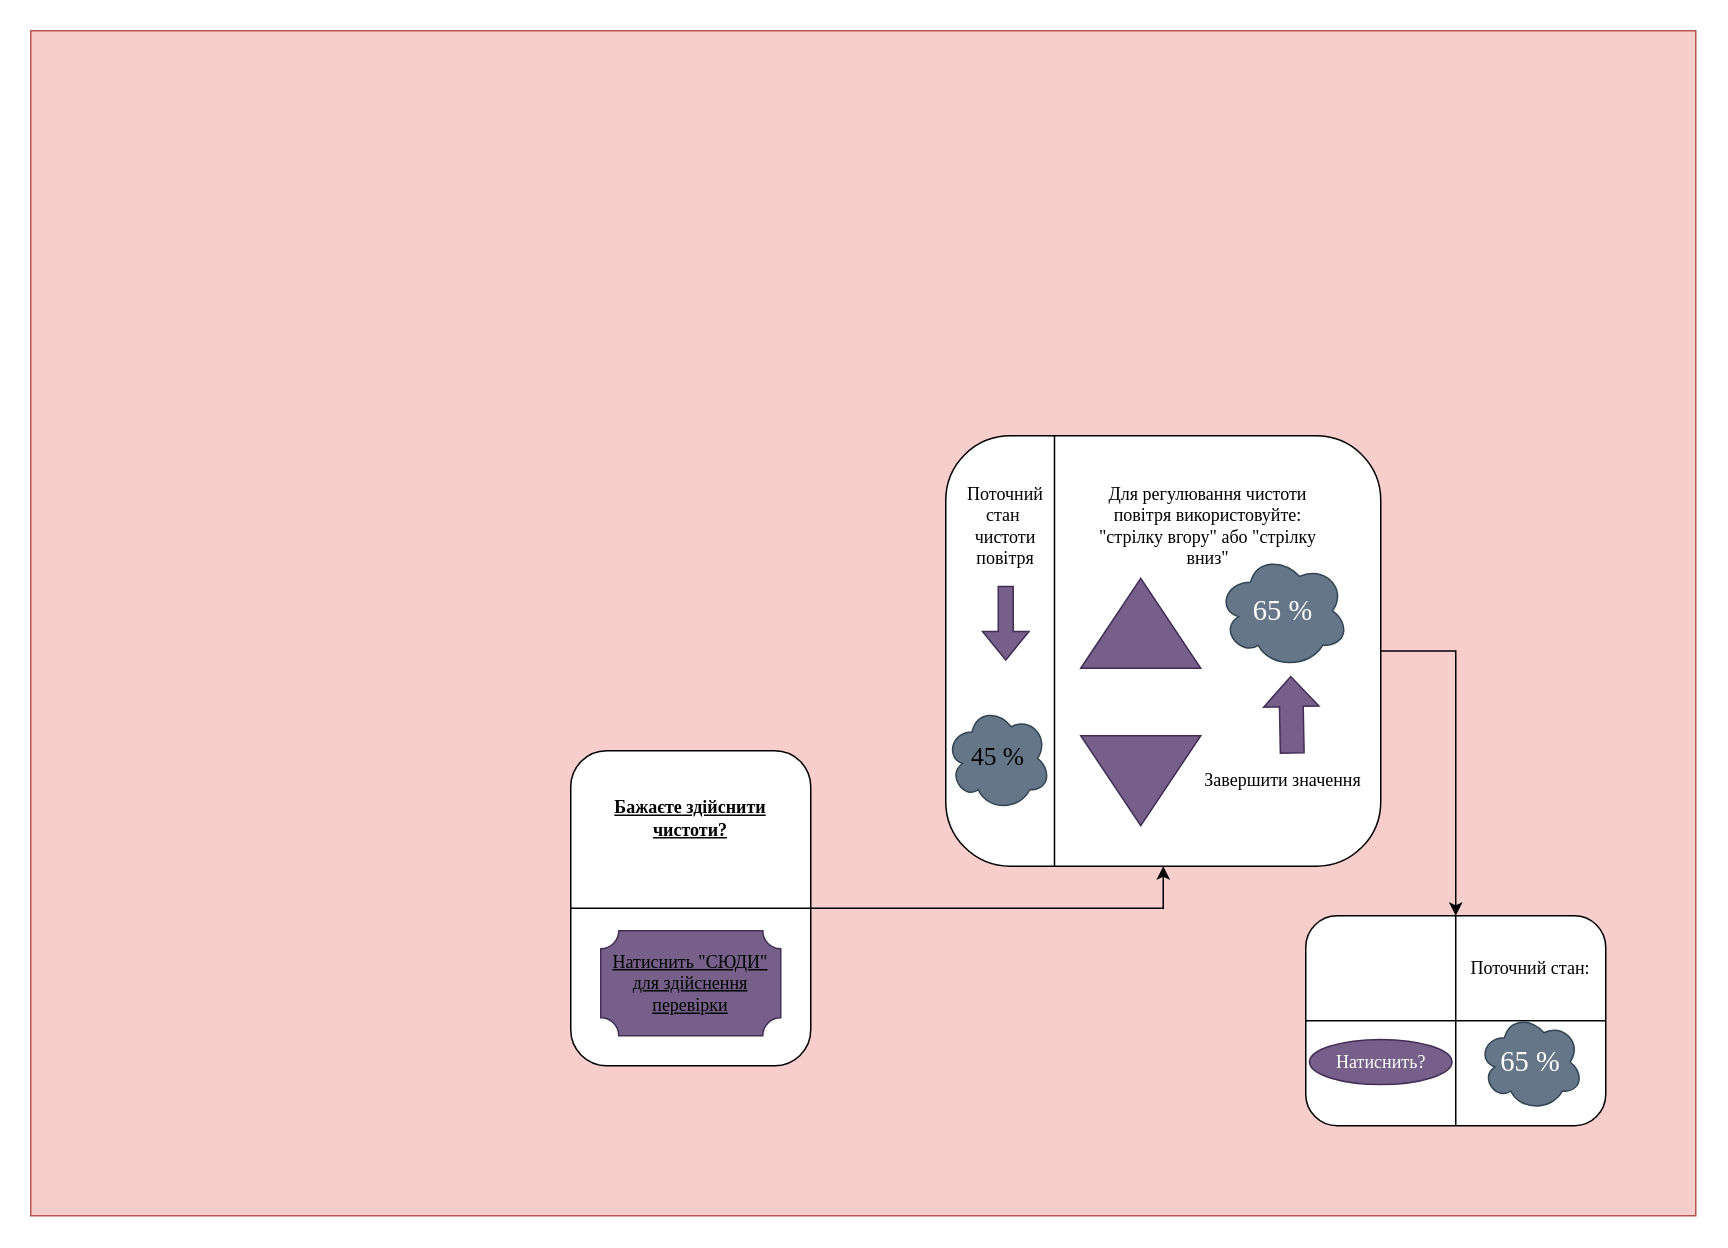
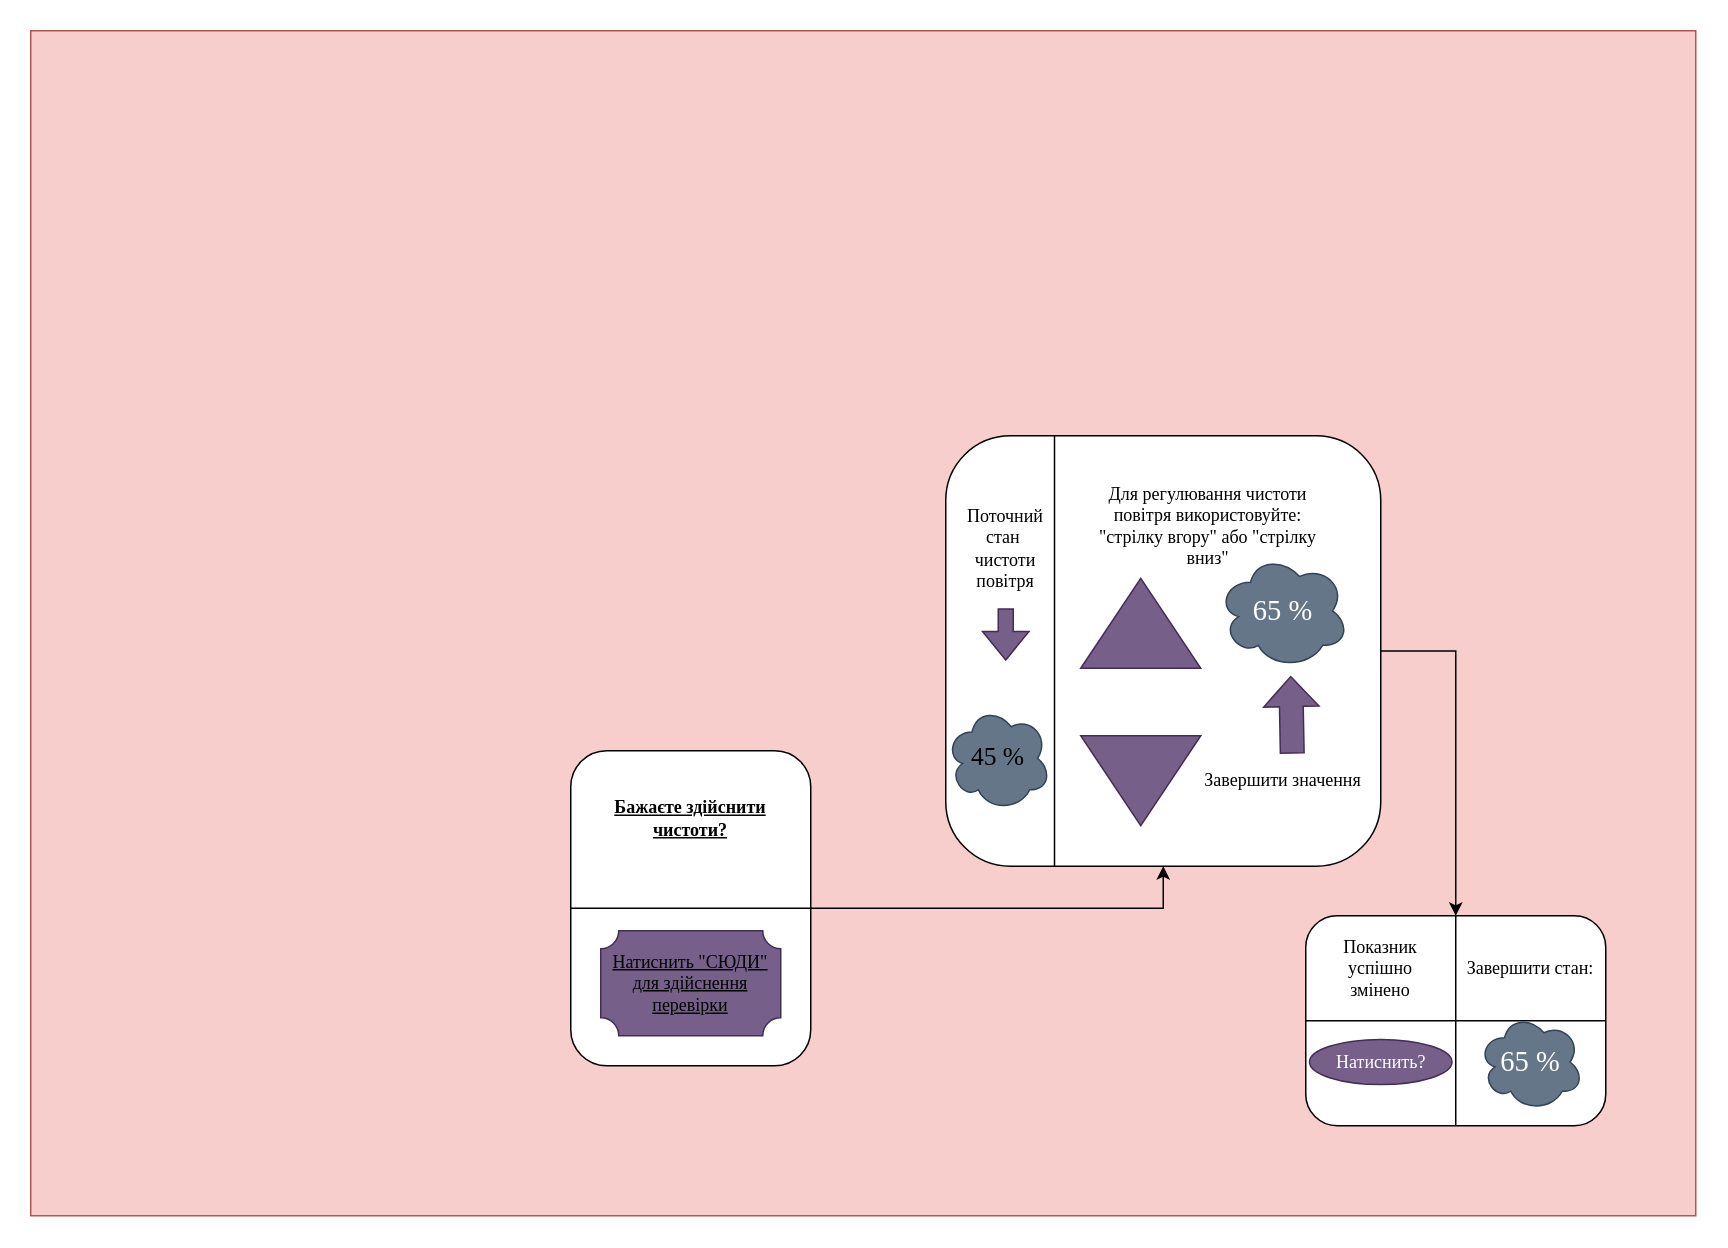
(1006, 526) -> (1006, 548)
none -> (1381, 968)
(1531, 968) -> (1531, 968)
